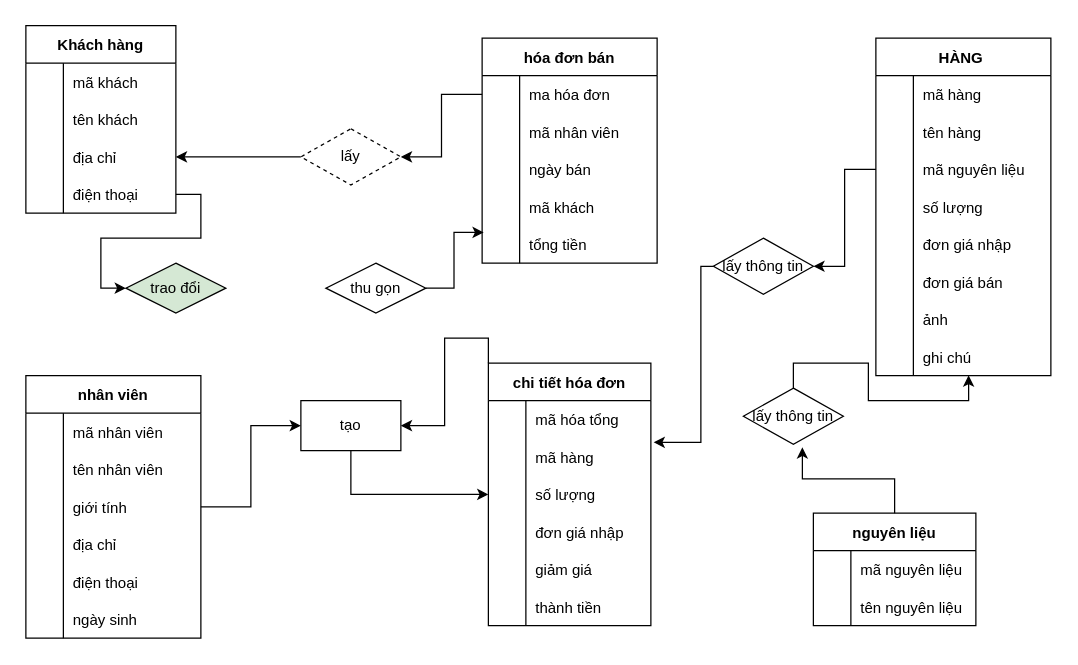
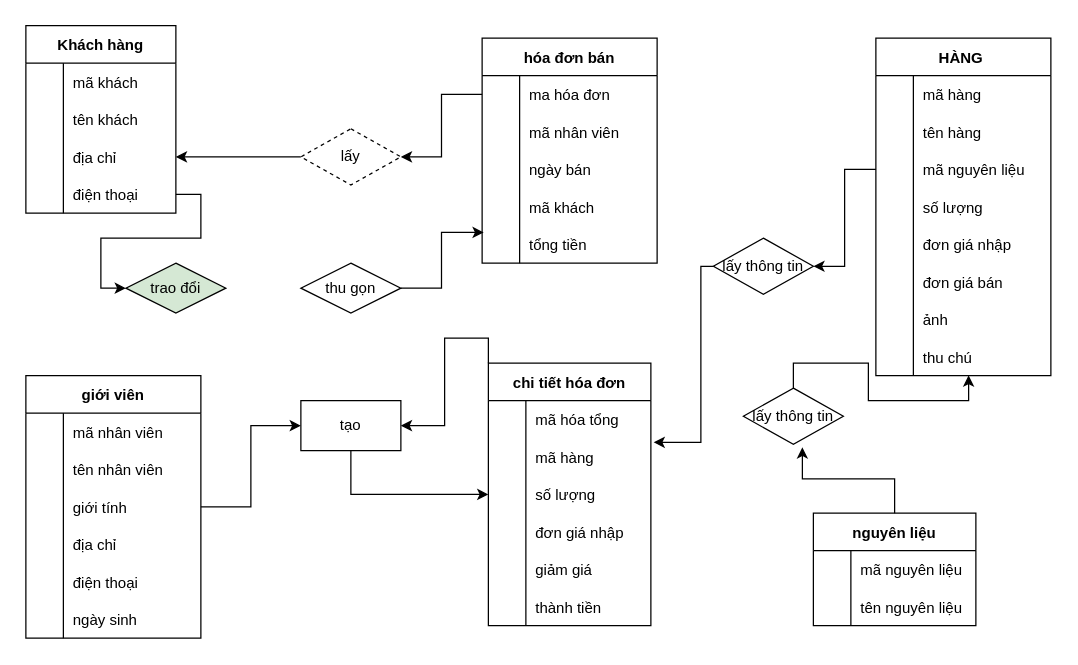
(376, 288) -> (351, 288)
(948, 358) -> (950, 358)
(113, 395) -> (113, 395)
